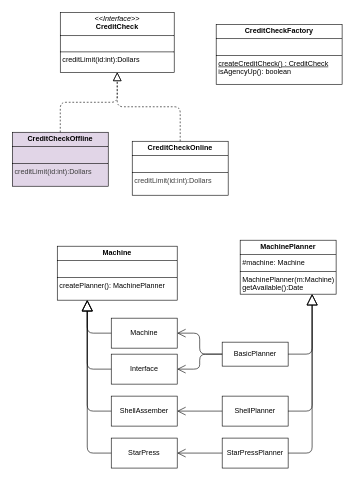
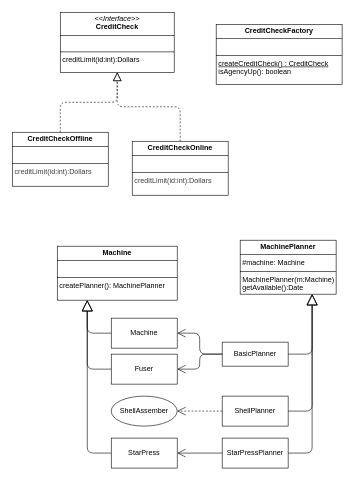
(60, 159) -> (60, 159)
(144, 369) -> (144, 369)
(100, 411) -> none
(144, 411) -> (144, 411)
(200, 411) -> (200, 411)
